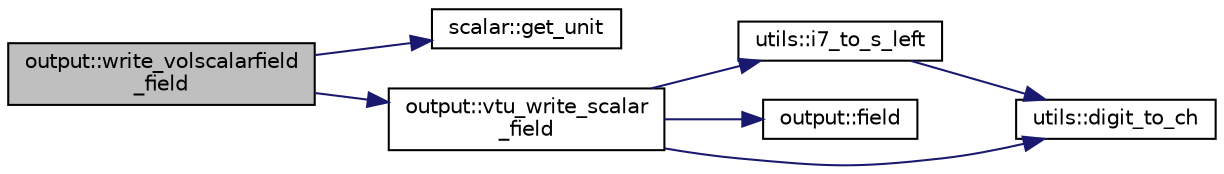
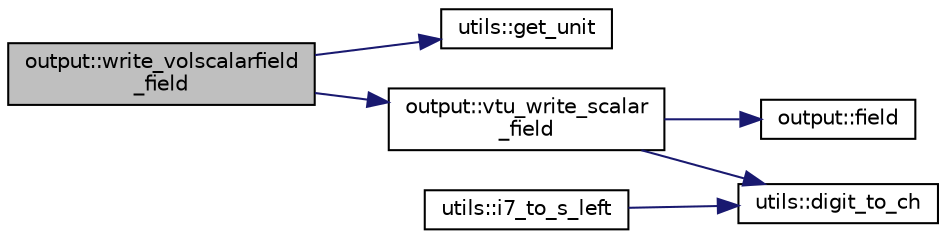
(527, 29) -> (527, 29)
(696, 77) -> none
